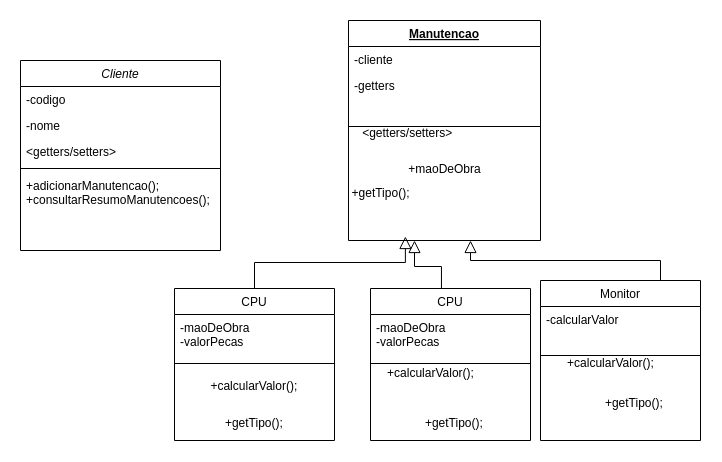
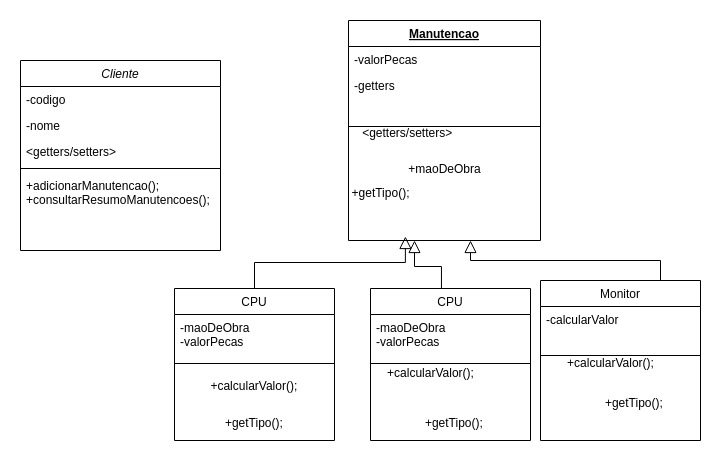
(378, 60) -> (389, 60)
